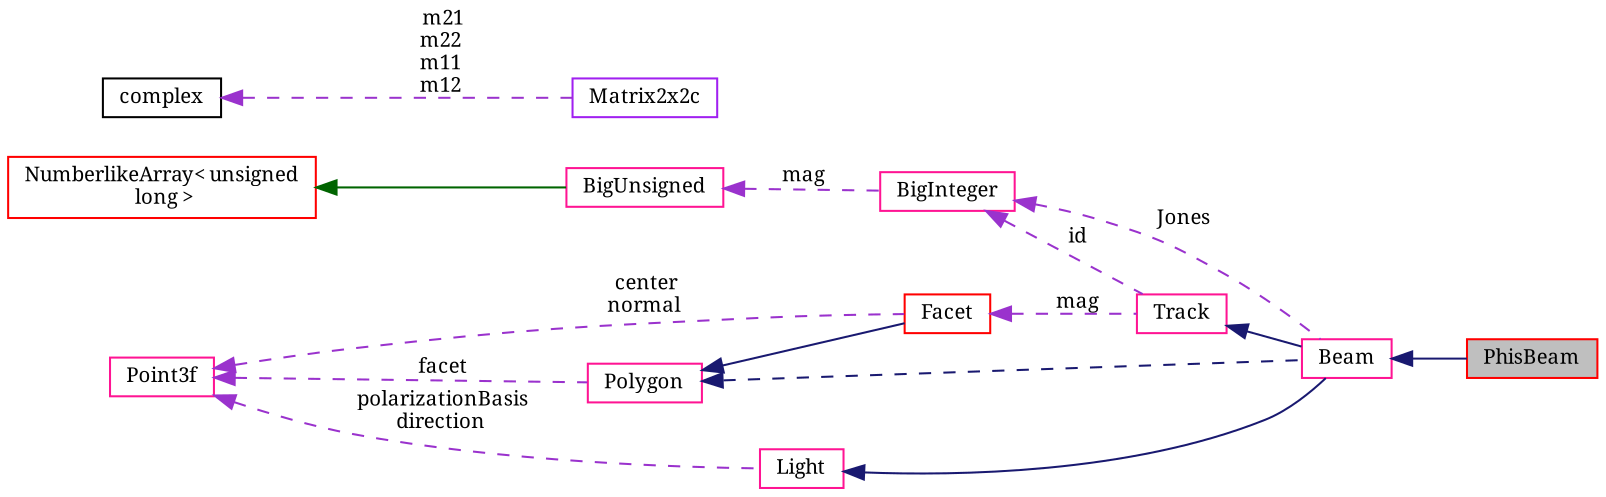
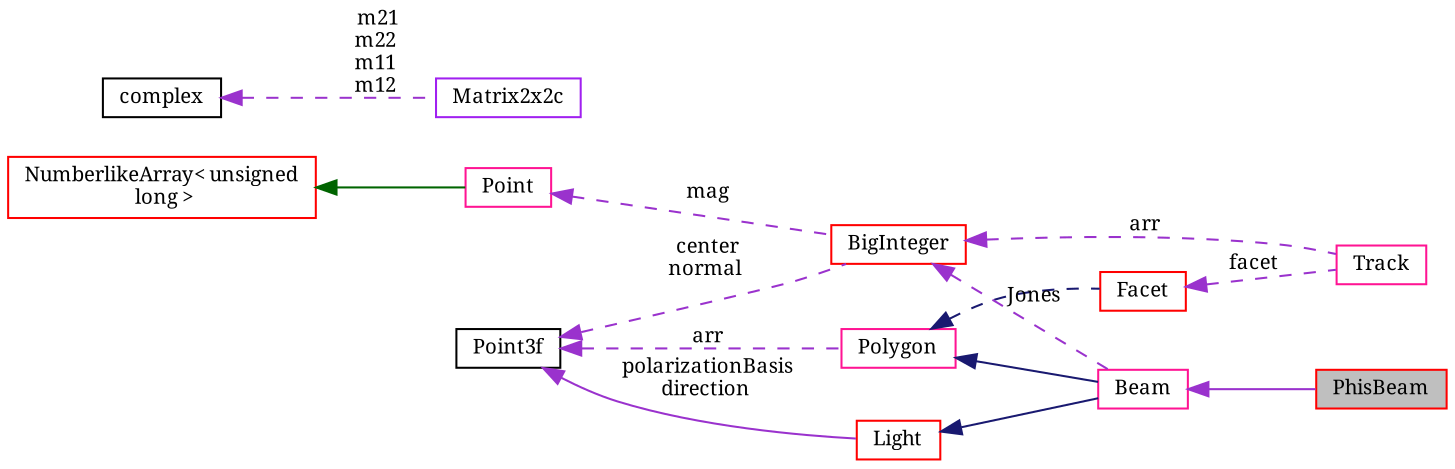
(645, 187) -> (508, 187)
(947, 192) -> (899, 244)
(1076, 237) -> (1143, 225)
(1076, 303) -> (1252, 264)
(569, 328) -> (714, 301)
(1274, 339) -> none
(814, 344) -> (1022, 293)
(1440, 359) -> (1262, 389)
(441, 368) -> (706, 337)
(1012, 370) -> (1037, 372)
(162, 377) -> (508, 348)
(494, 454) -> (705, 422)
(802, 469) -> (899, 440)
